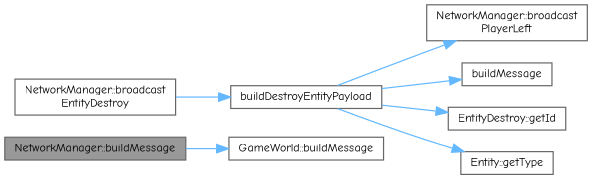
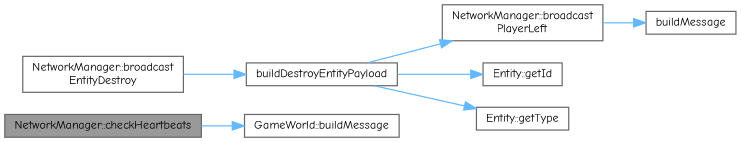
(416, 85) -> (618, 23)
(507, 119) -> (523, 74)
(95, 149) -> (103, 126)
